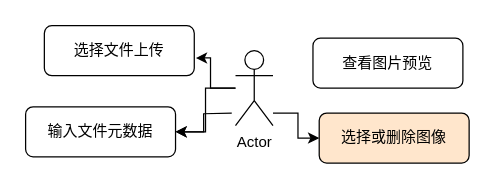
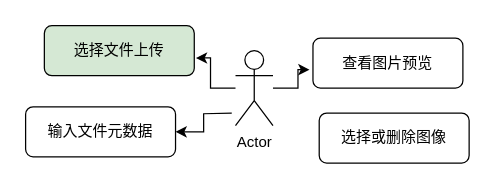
(119, 51) -> (119, 51)
(206, 109) -> (296, 88)
(298, 119) -> none
(394, 138) -> (394, 138)
